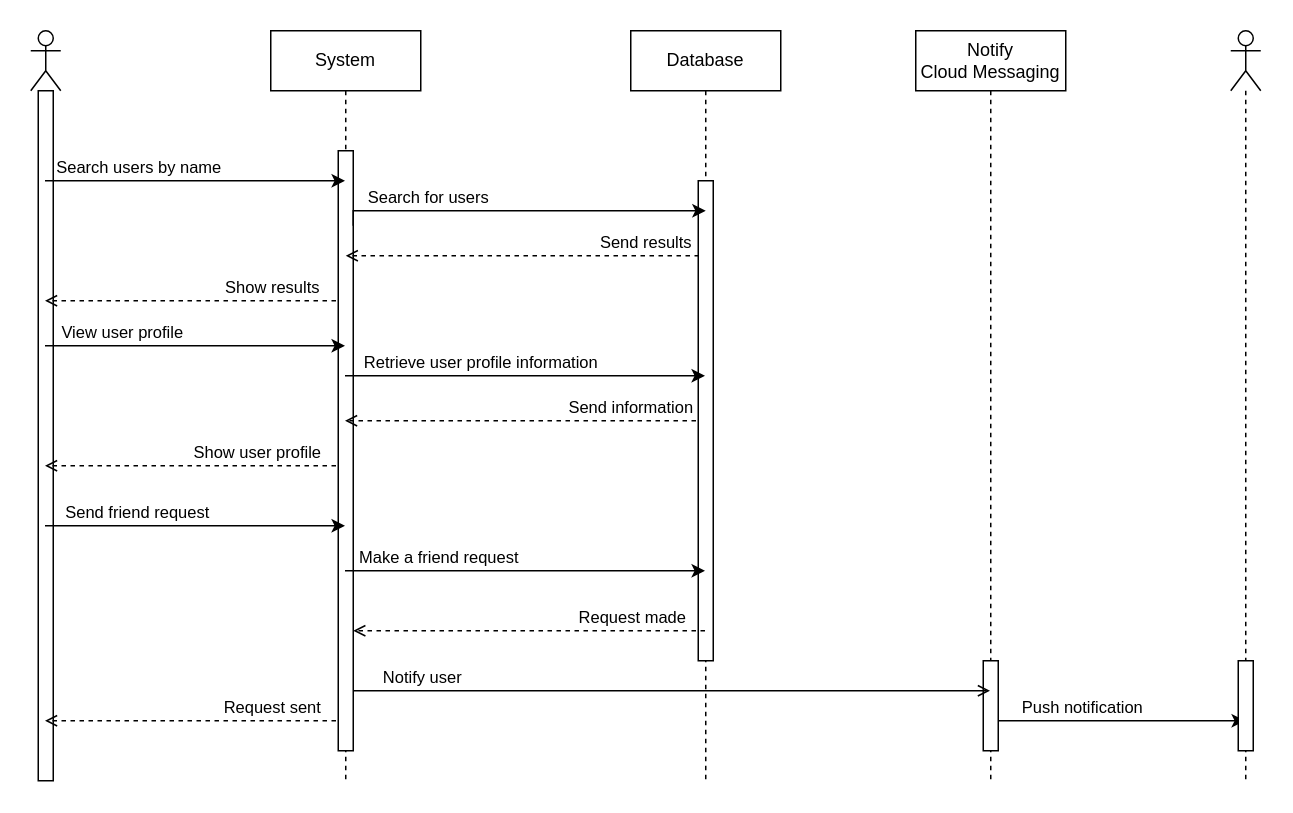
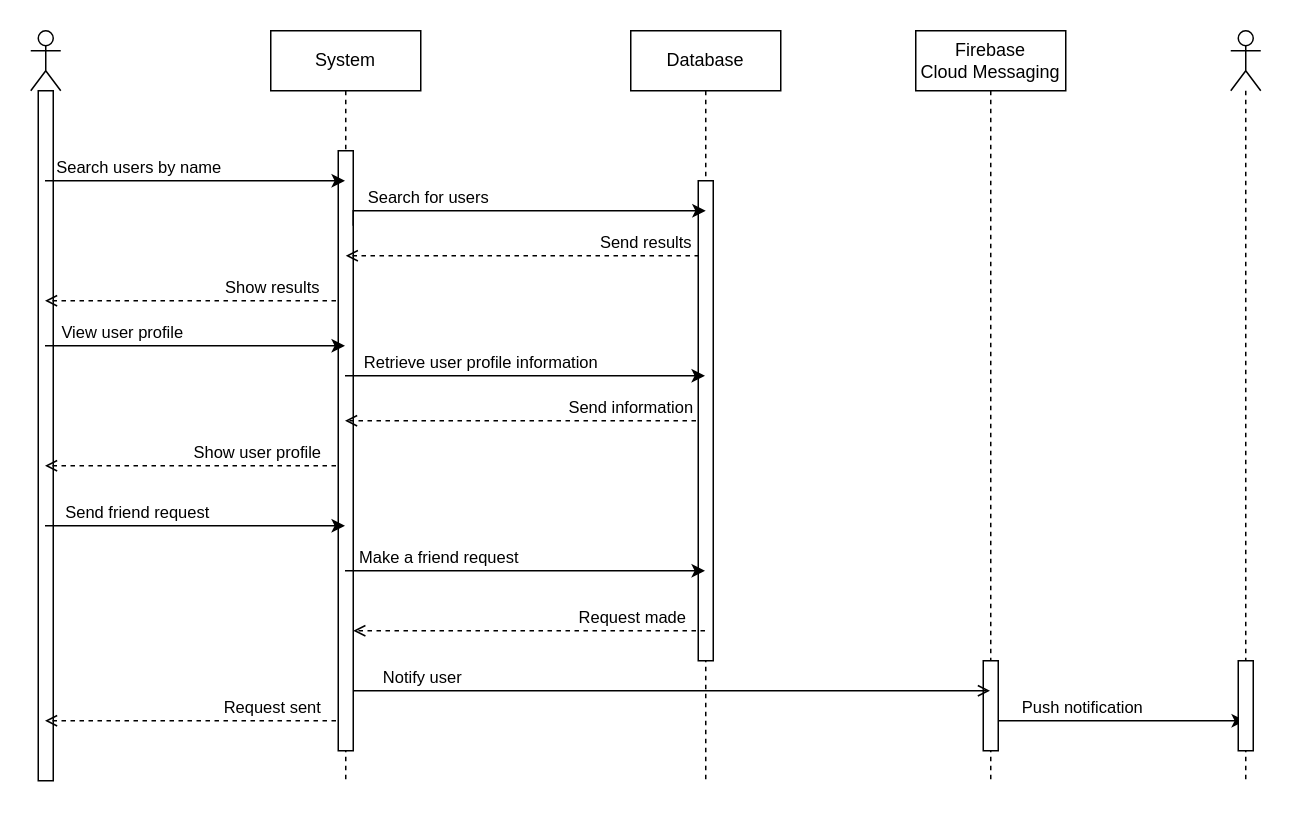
(991, 61) -> (991, 61)
